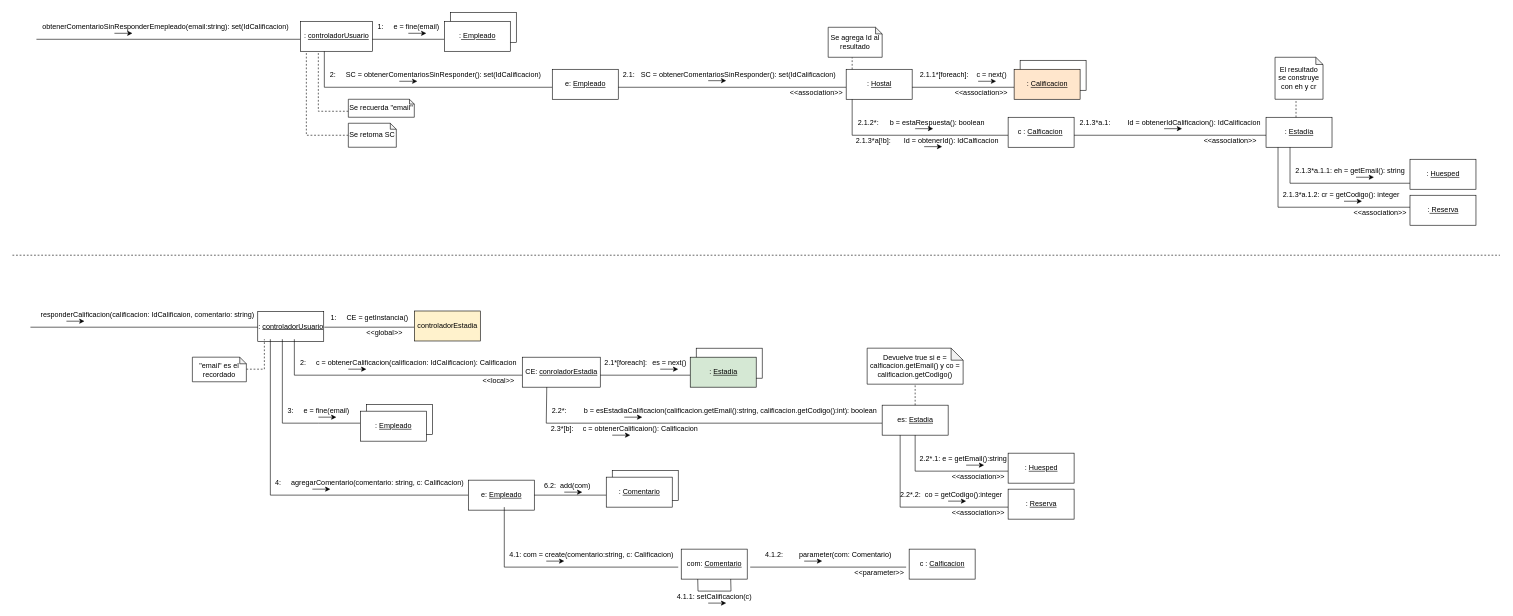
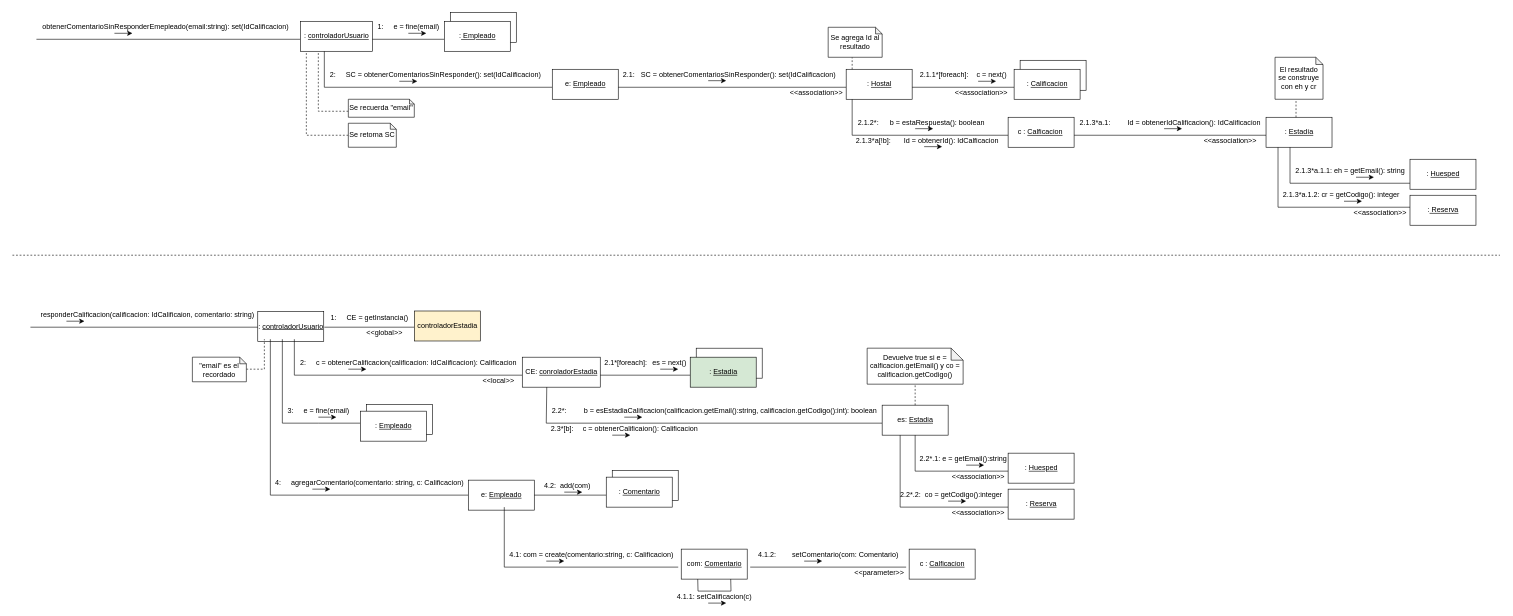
(1047, 84) -> (1047, 84)
(568, 486) -> (568, 486)
(829, 555) -> (829, 555)
